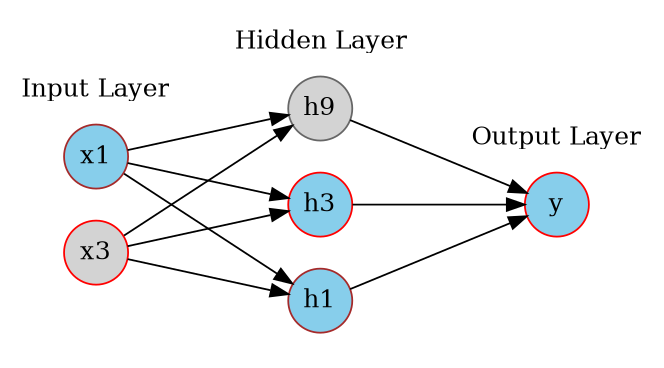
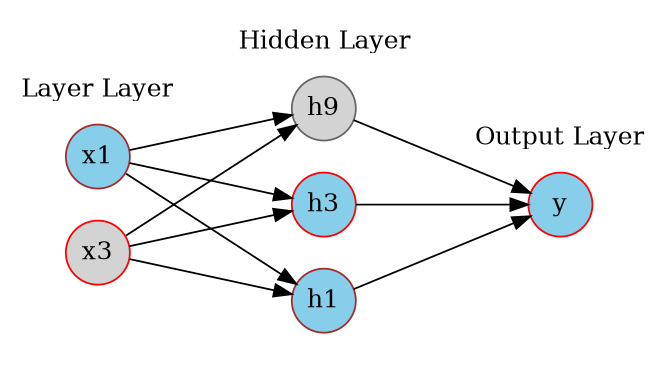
(96, 90) -> (98, 90)
